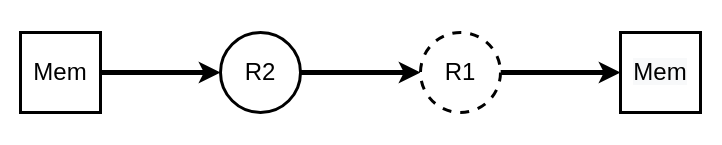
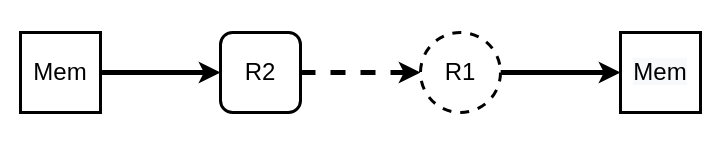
(261, 73) -> (261, 73)
(322, 73) -> (322, 73)
